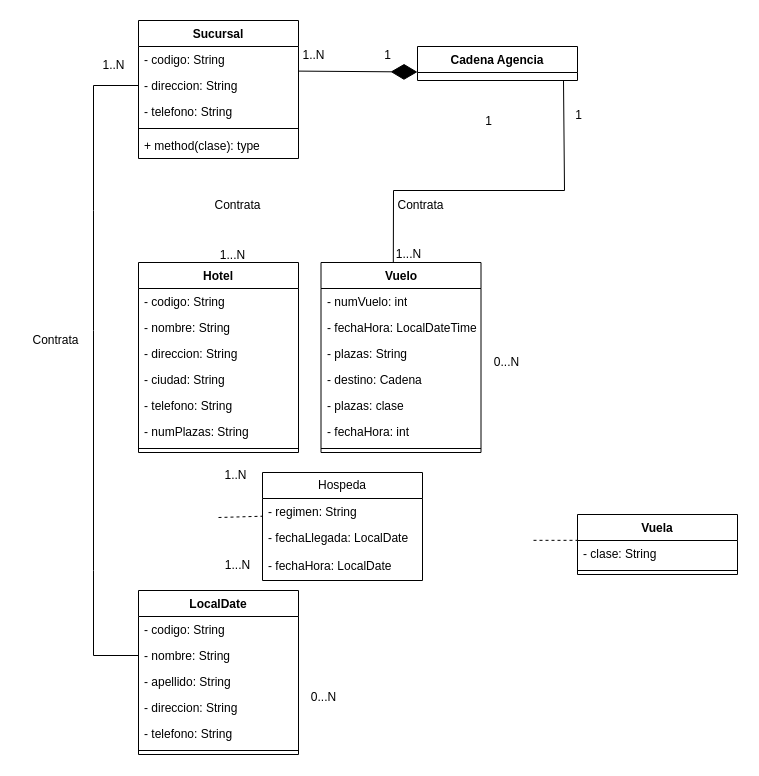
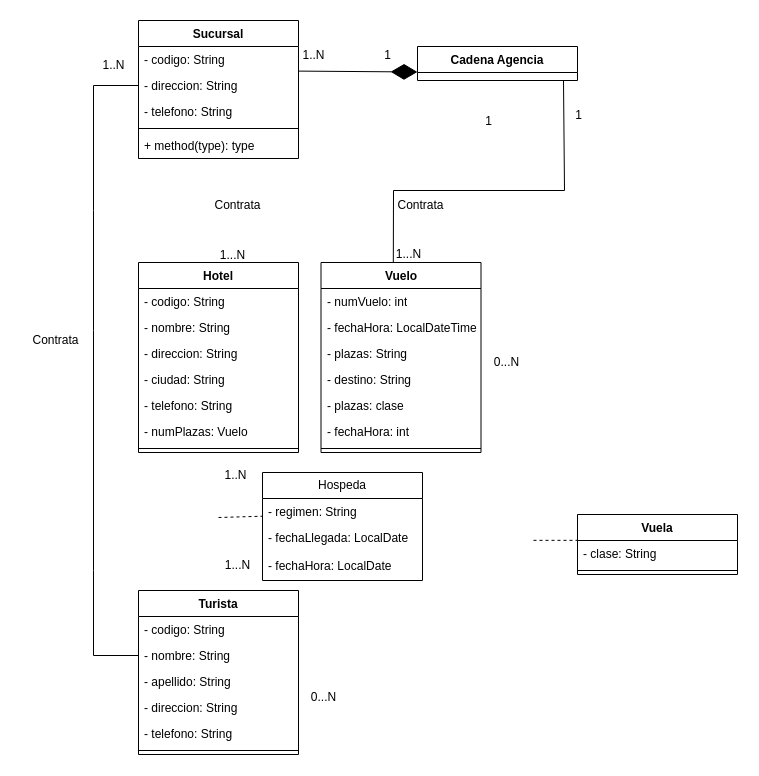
(209, 147) -> (207, 147)
(378, 381) -> (377, 381)
(201, 433) -> (197, 433)
(219, 605) -> (219, 605)
